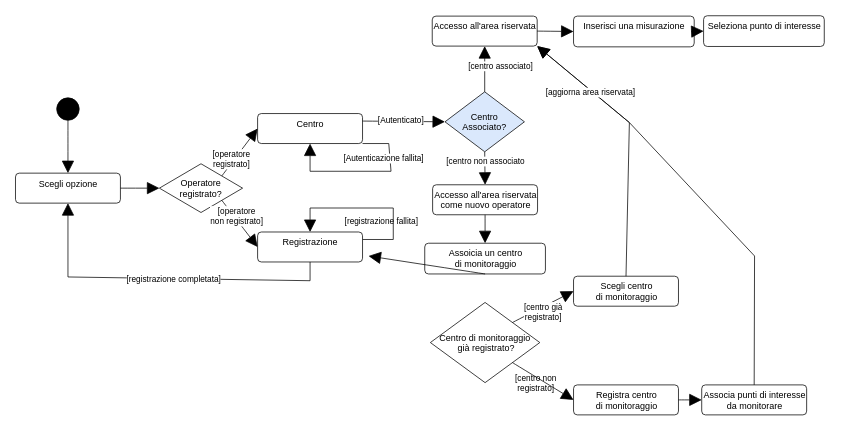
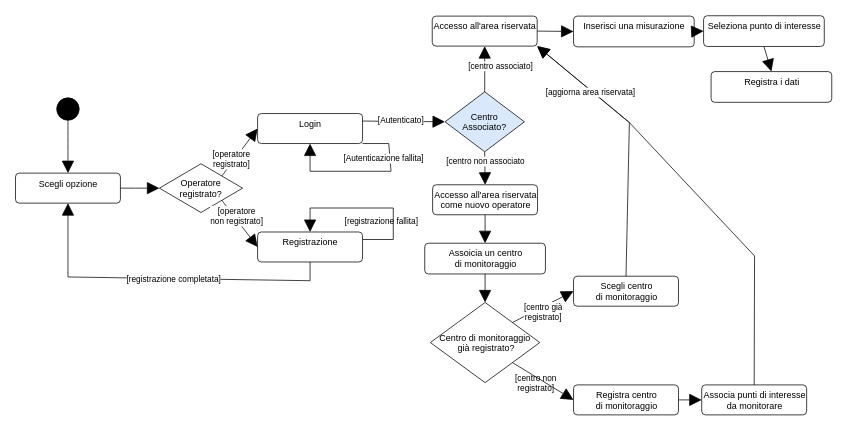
none -> (766, 51)
none -> (772, 87)
(311, 124) -> (311, 124)
(429, 265) -> (485, 289)
